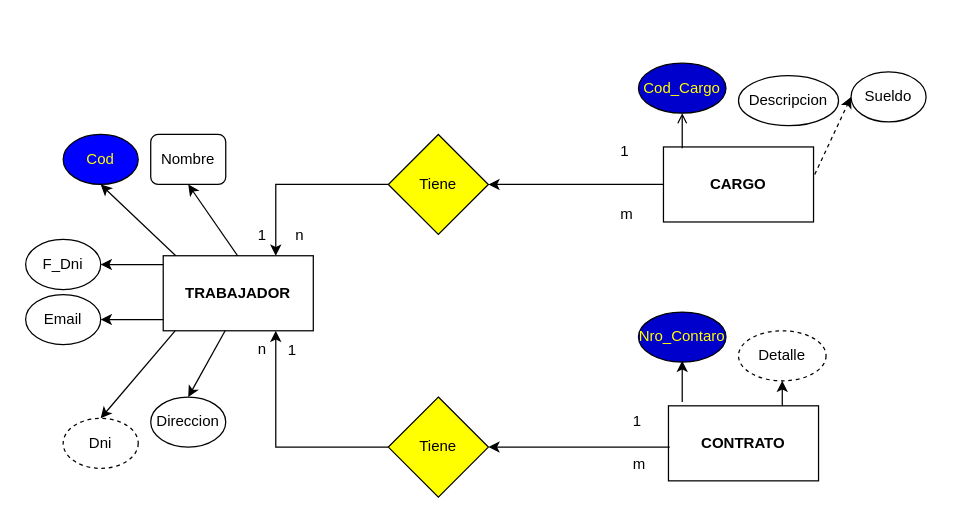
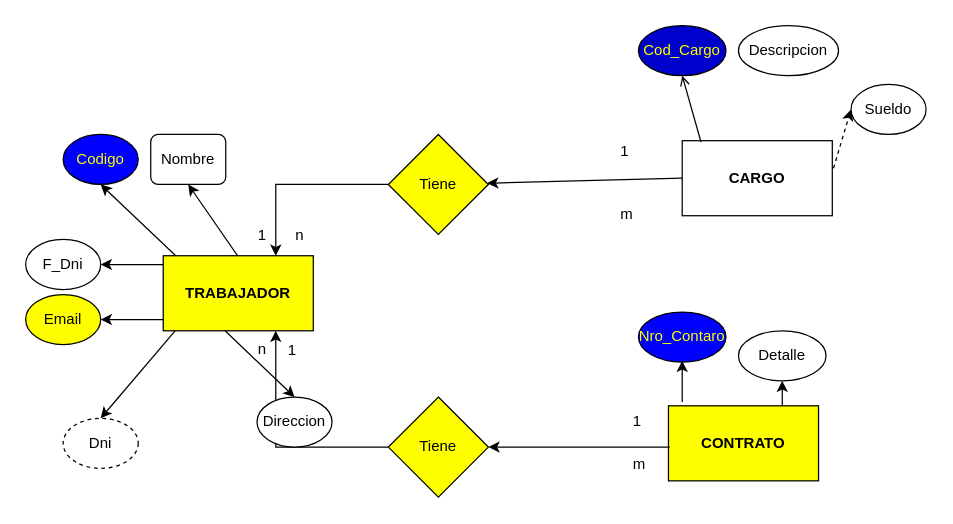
(682, 88) -> (682, 51)
(888, 97) -> (888, 109)
(788, 101) -> (788, 51)
(101, 159) -> (101, 159)
(738, 184) -> (757, 178)
(238, 293) -> (238, 293)
(63, 319) -> (63, 319)
(682, 337) -> (682, 337)
(782, 356) -> (782, 356)
(188, 422) -> (294, 422)
(743, 443) -> (743, 443)
